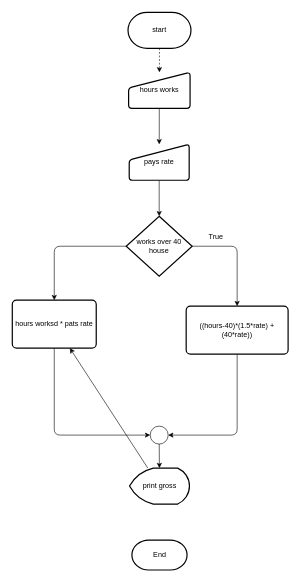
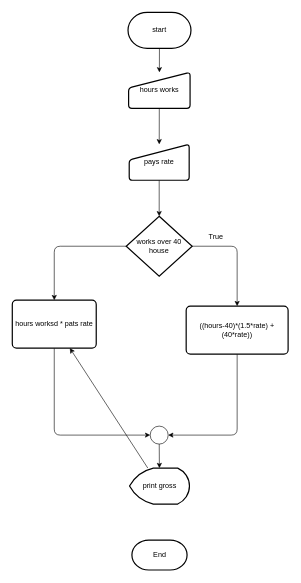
(160, 57) -> (160, 57)
